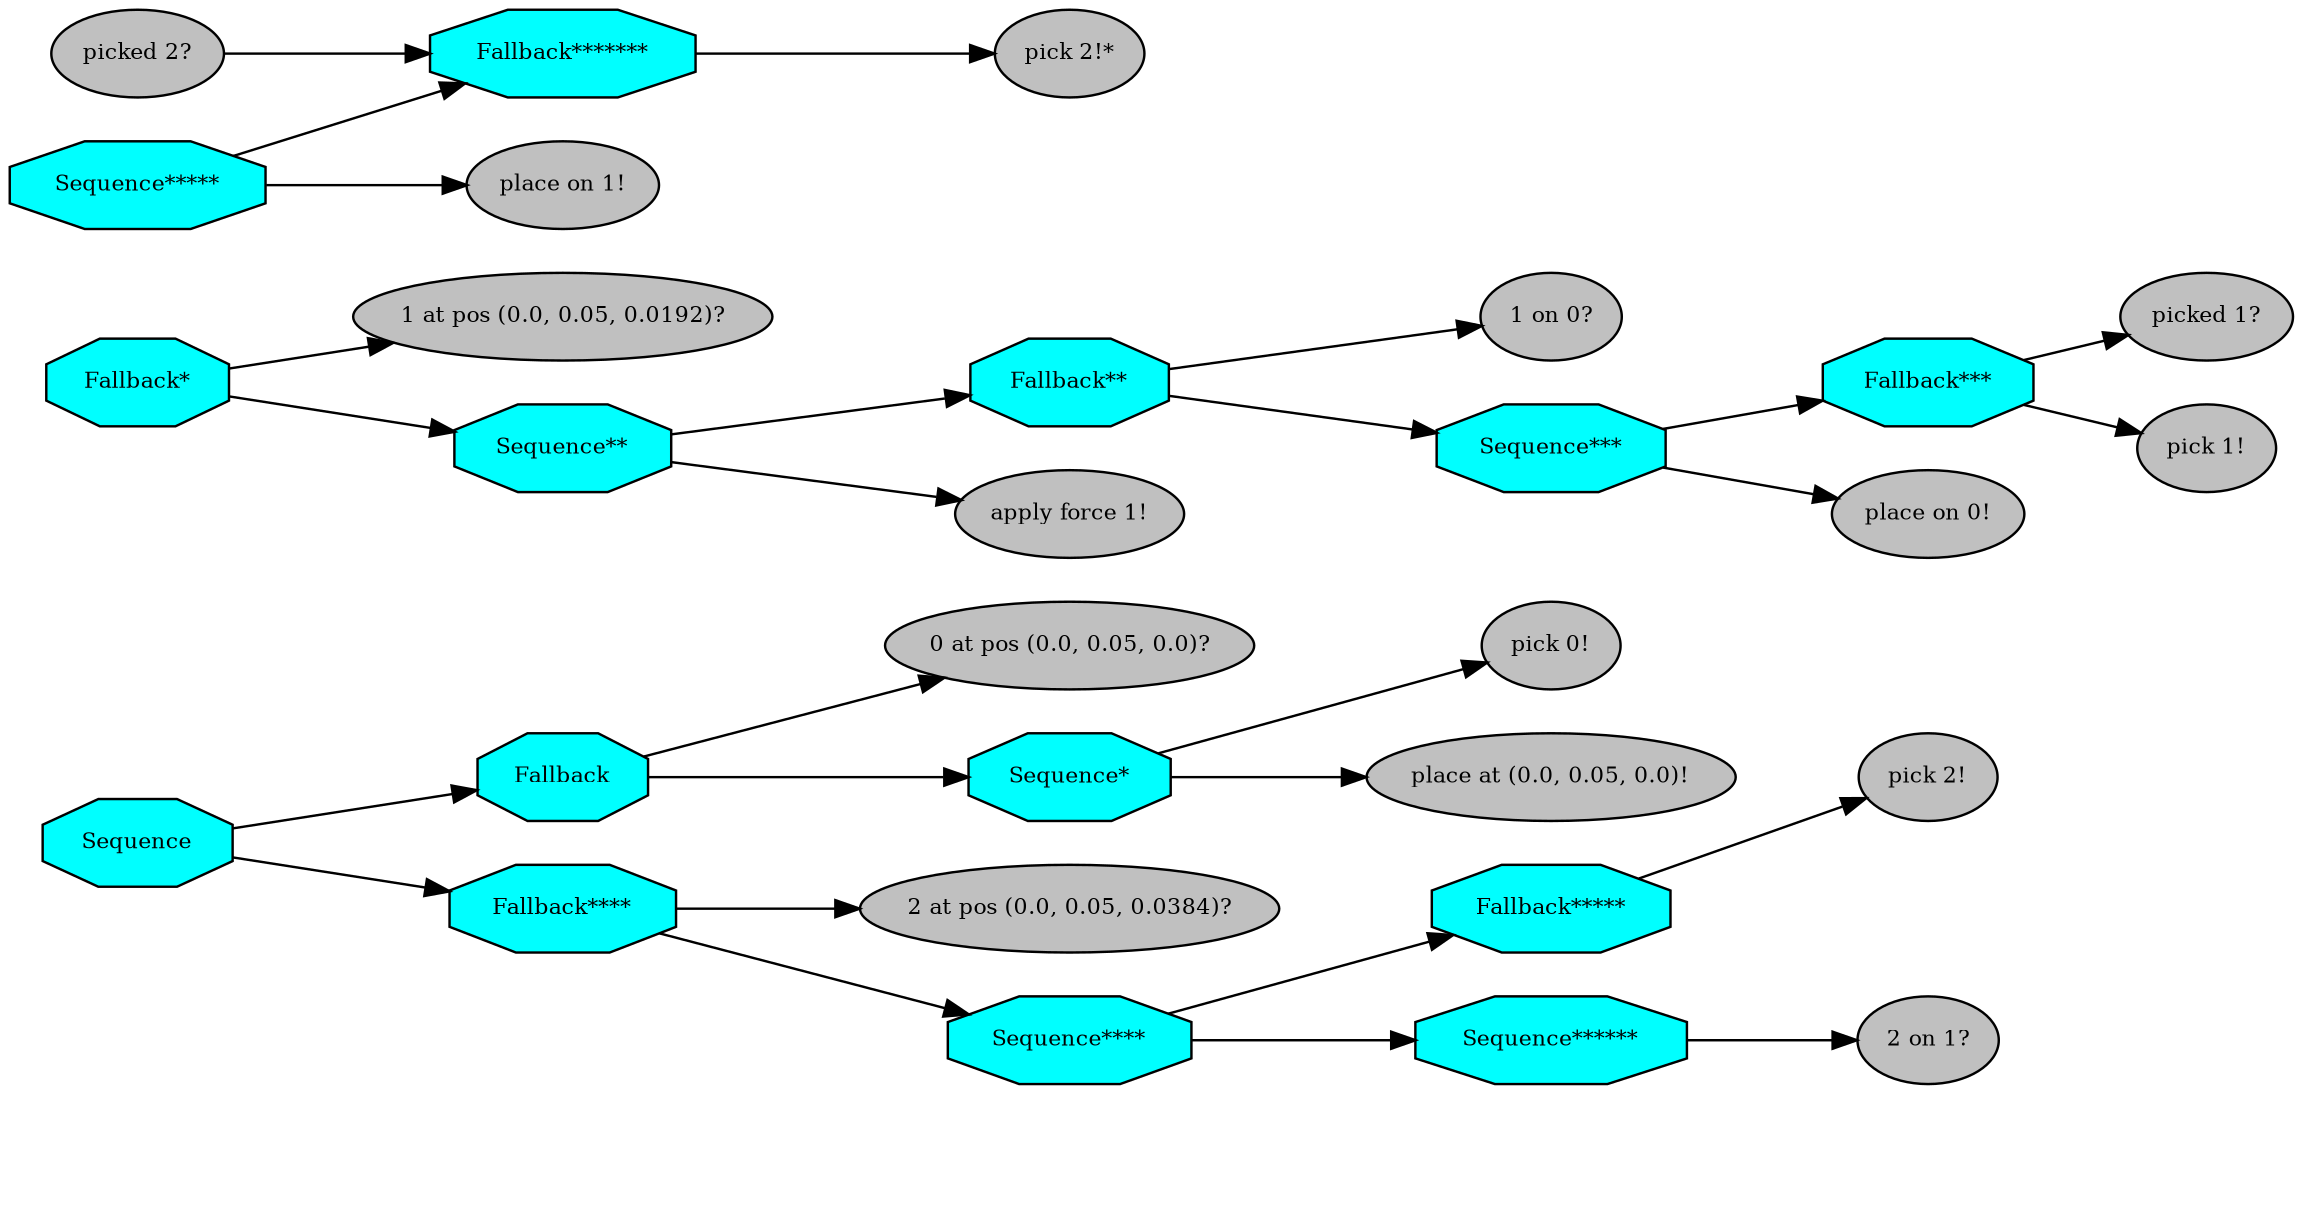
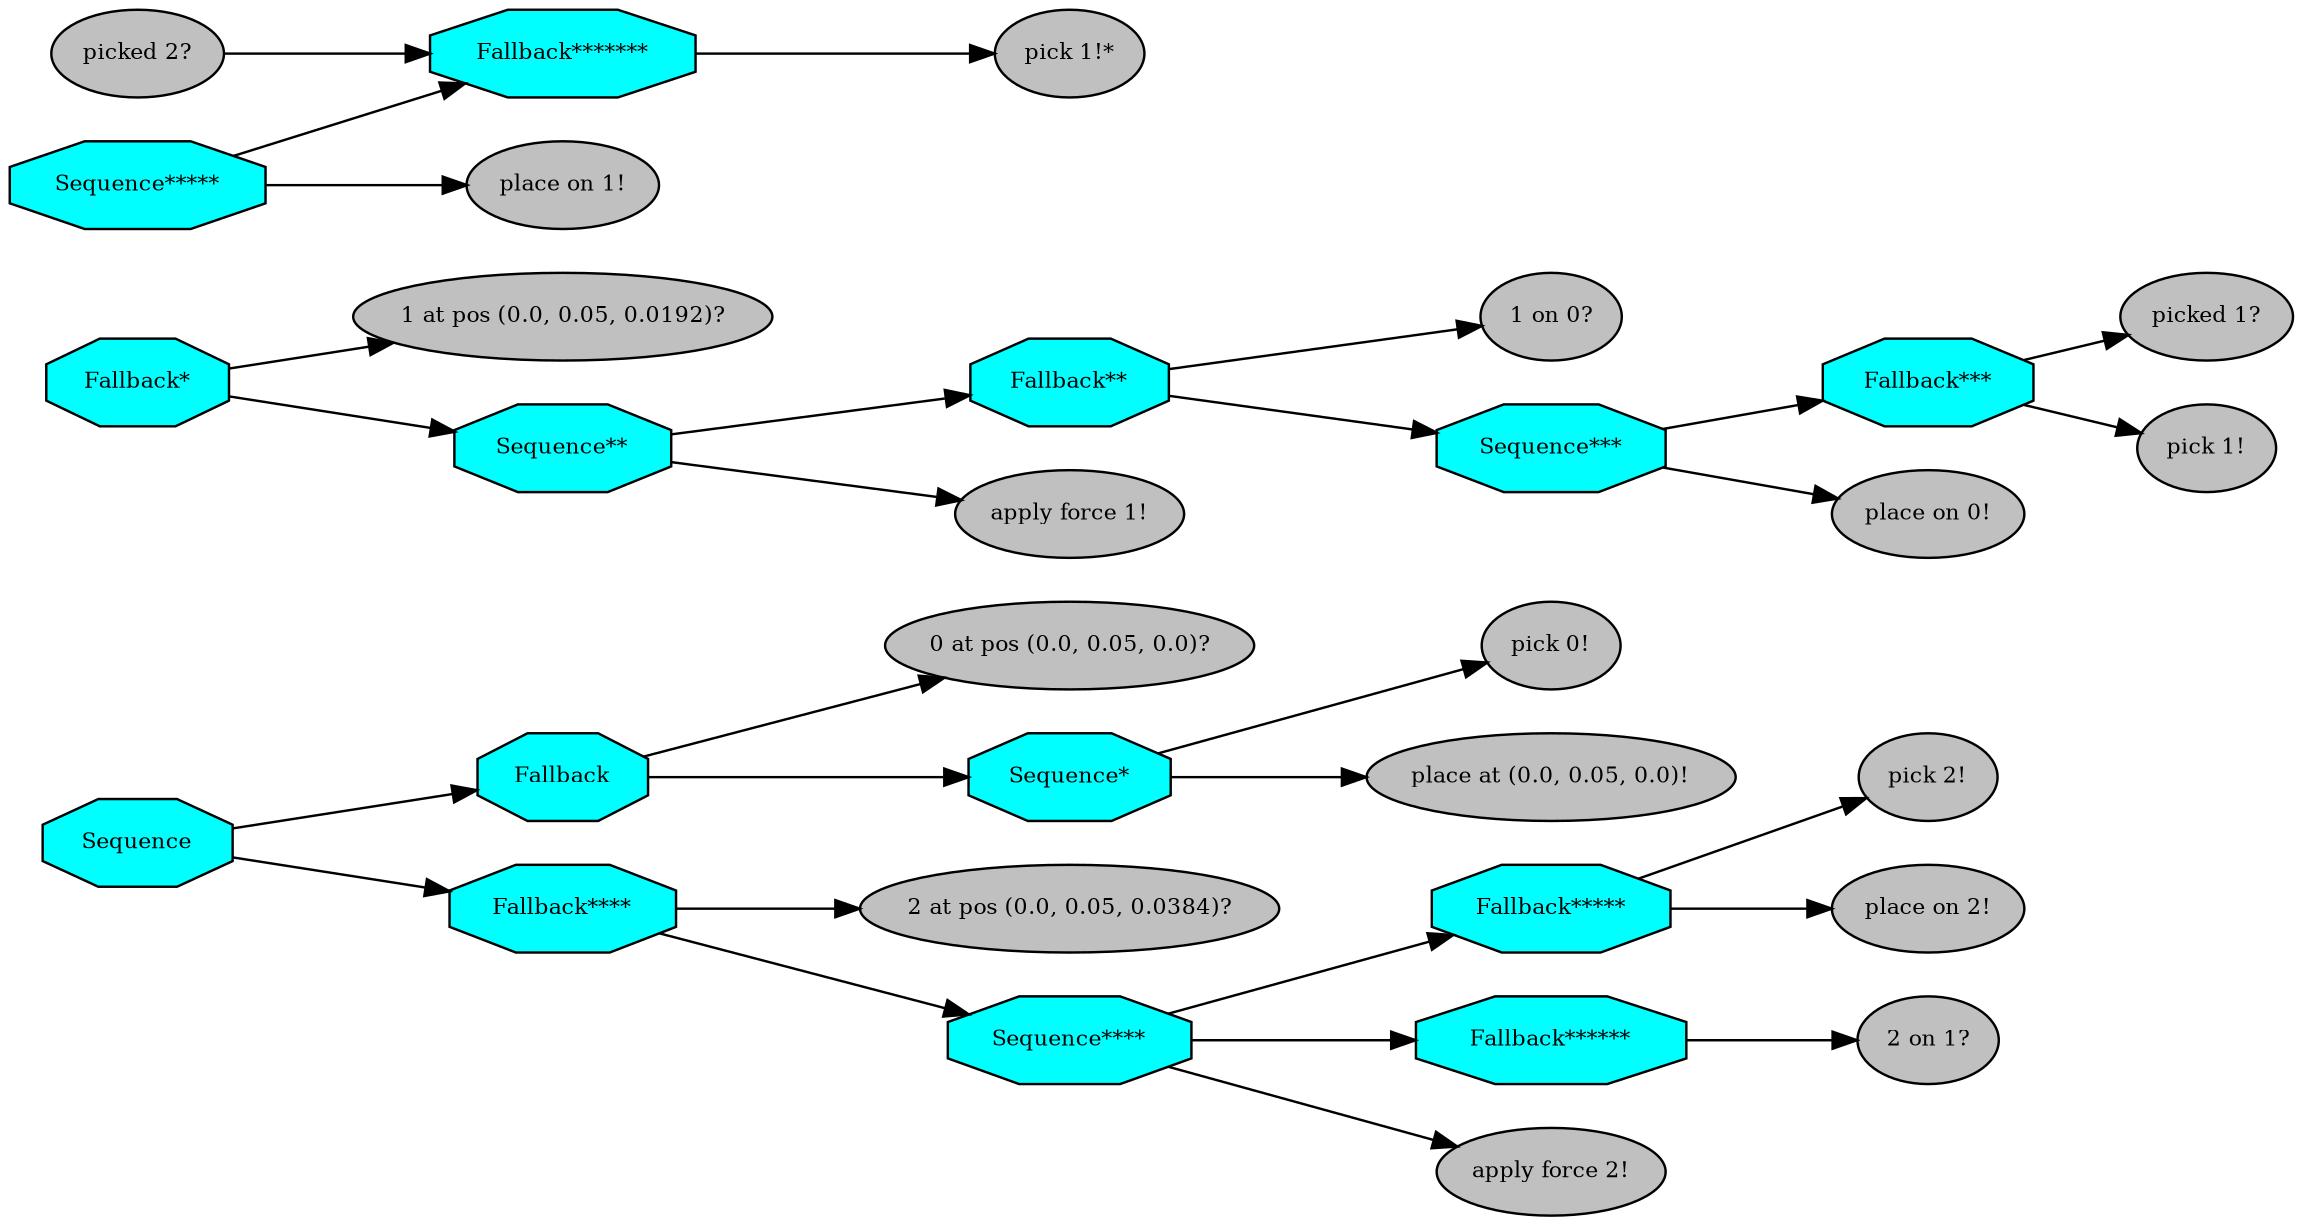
(1070, 54) -> (1070, 54)
none -> (1928, 909)
(1551, 1040) -> (1551, 1040)
none -> (1551, 1172)
